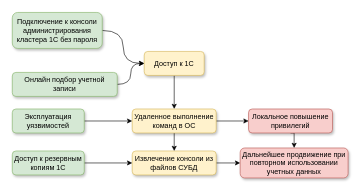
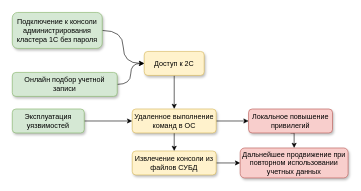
(174, 63) -> (174, 63)
(48, 163) -> none
(126, 163) -> none
